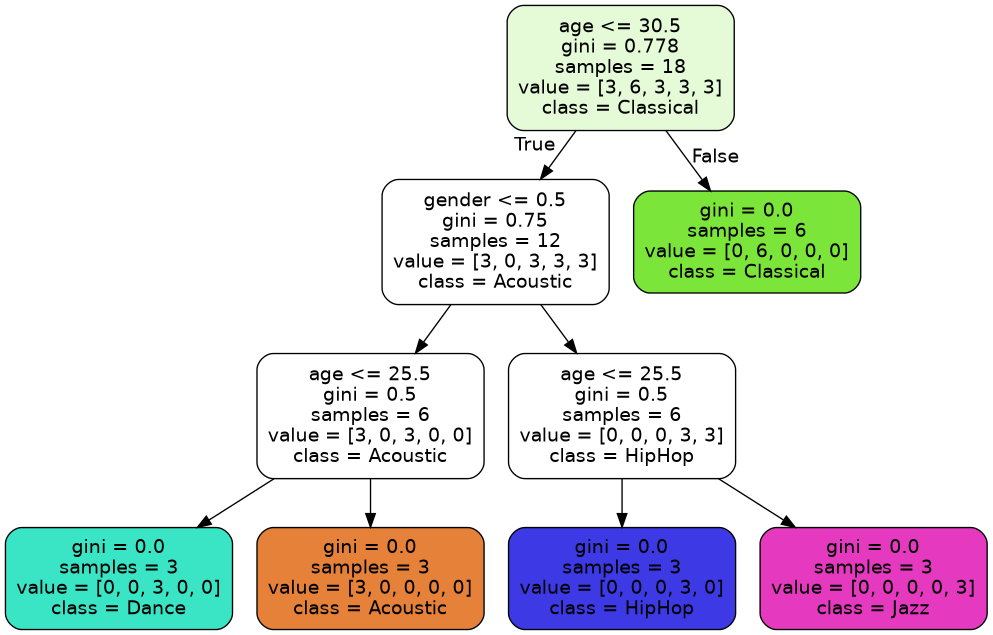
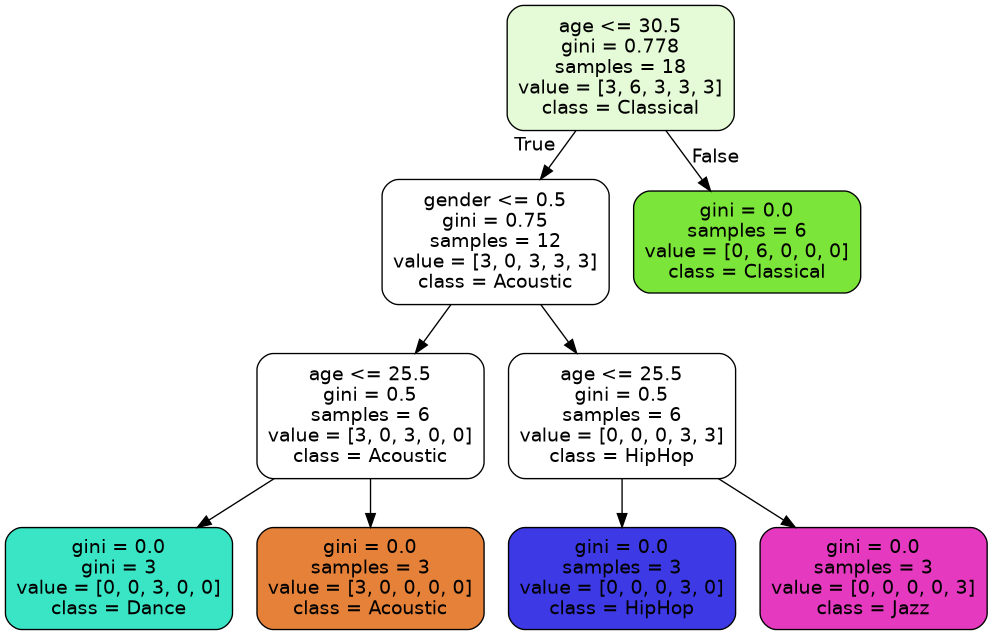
(119, 579) -> (119, 579)
